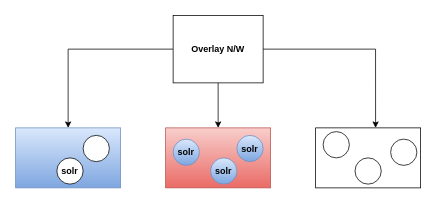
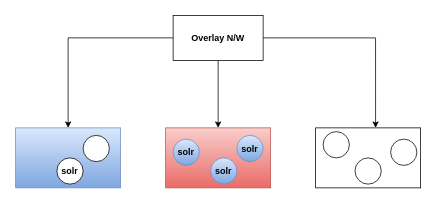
(218, 49) -> (218, 38)
